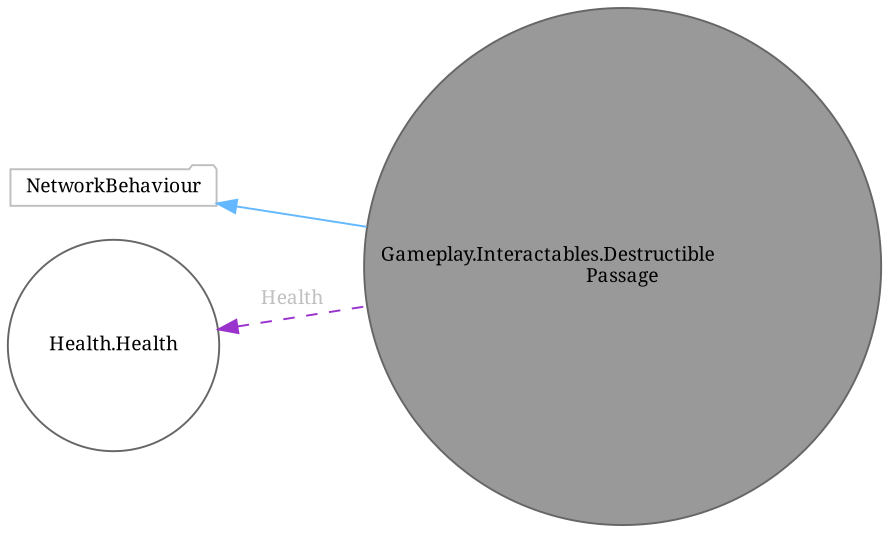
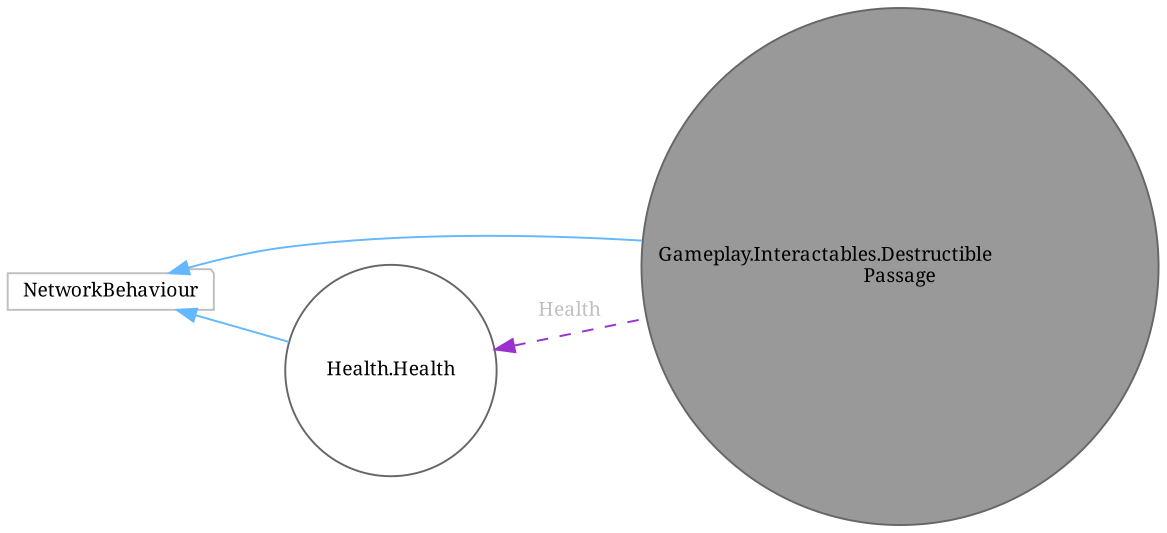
none -> (242, 329)
